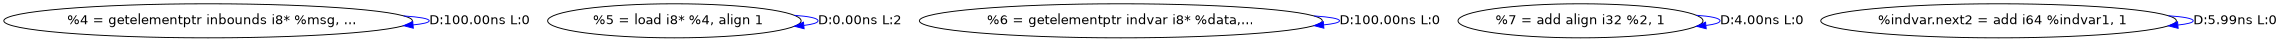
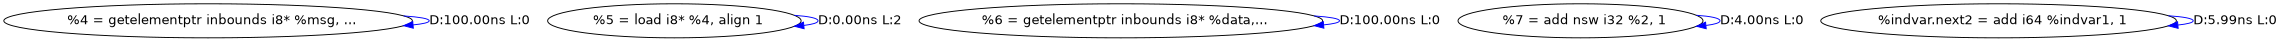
(1121, 21) -> (1121, 21)
(1580, 21) -> (1580, 21)
